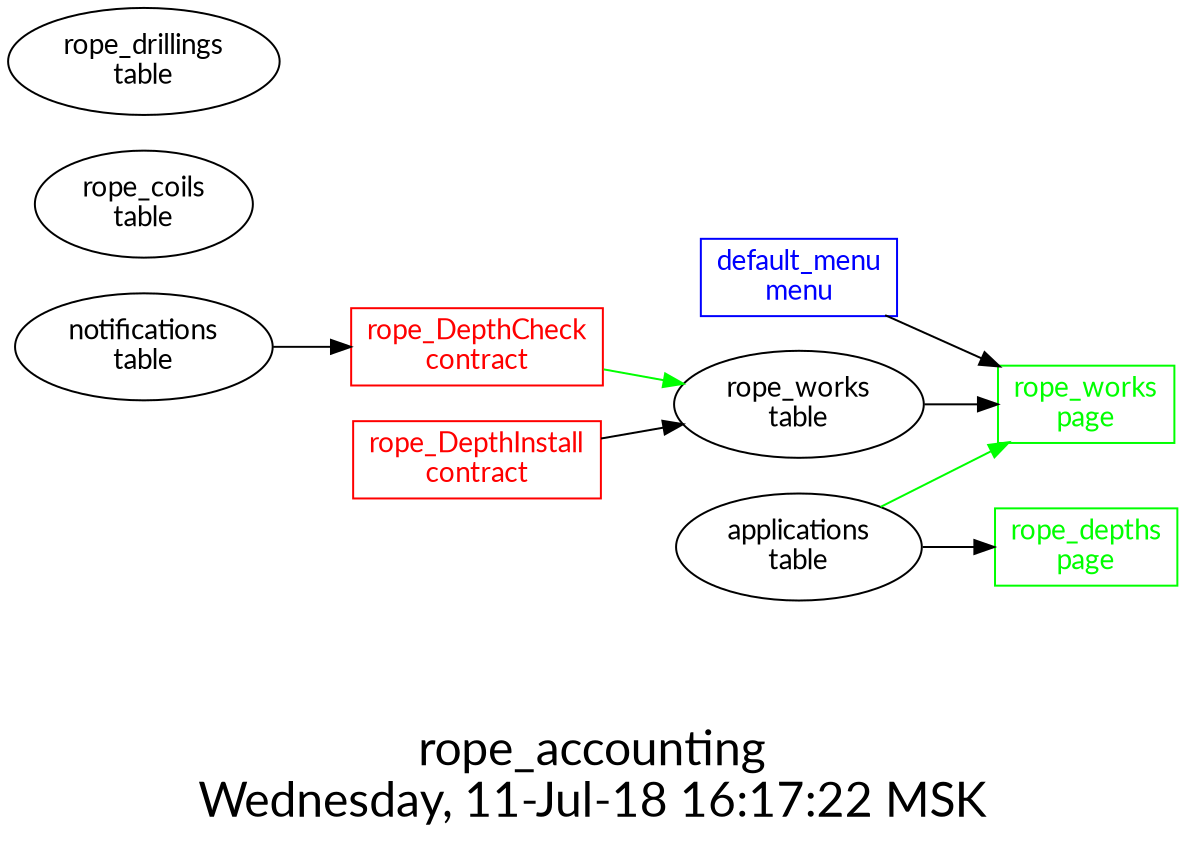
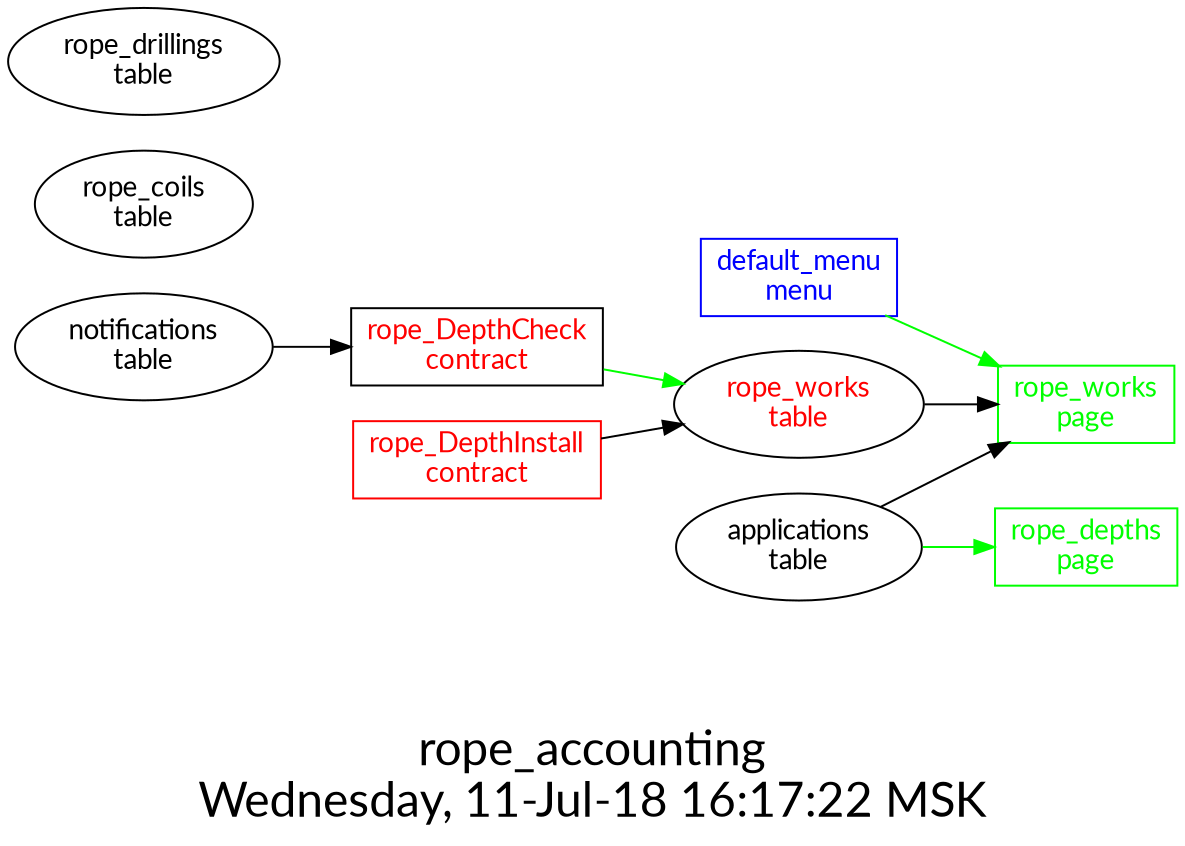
(933, 337) -> (933, 337)
(477, 347) -> (477, 347)
(799, 404) -> (799, 404)
(936, 479) -> (936, 479)
(948, 547) -> (948, 547)
